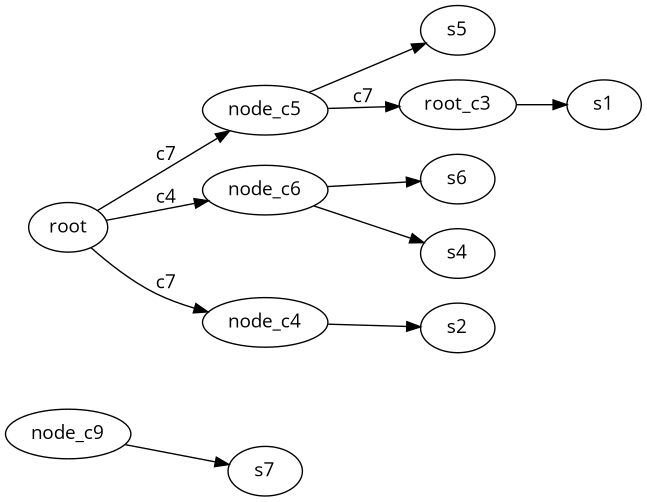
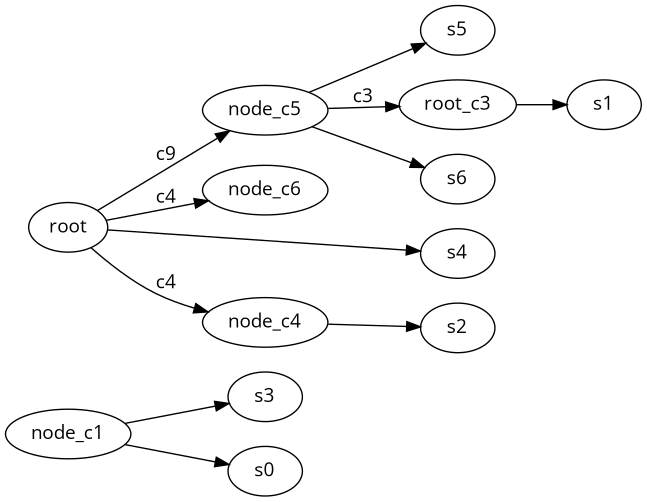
(364, 97) -> (364, 97)
(167, 155) -> (167, 155)
(367, 184) -> (362, 145)
(362, 222) -> (257, 240)
(167, 283) -> (167, 283)
none -> (265, 397)
(68, 434) -> (68, 434)
(265, 471) -> (265, 471)
